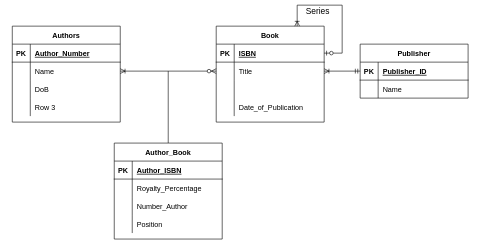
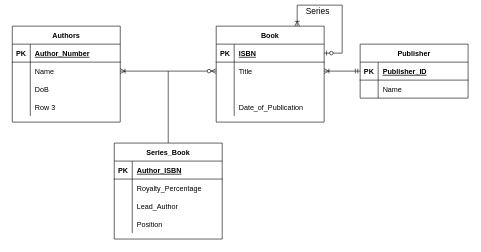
(168, 152) -> (168, 152)
(163, 206) -> (159, 206)
